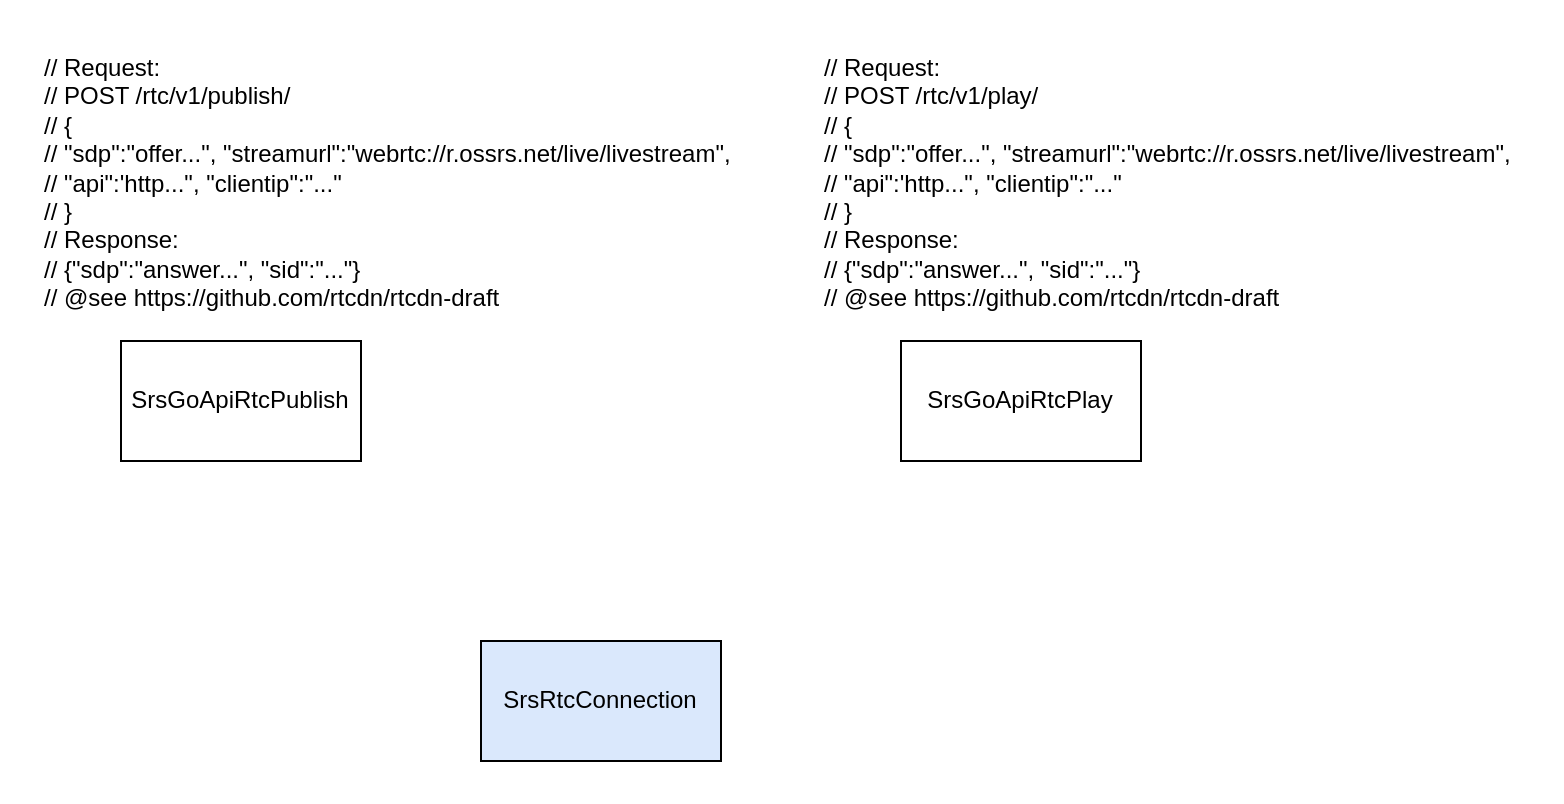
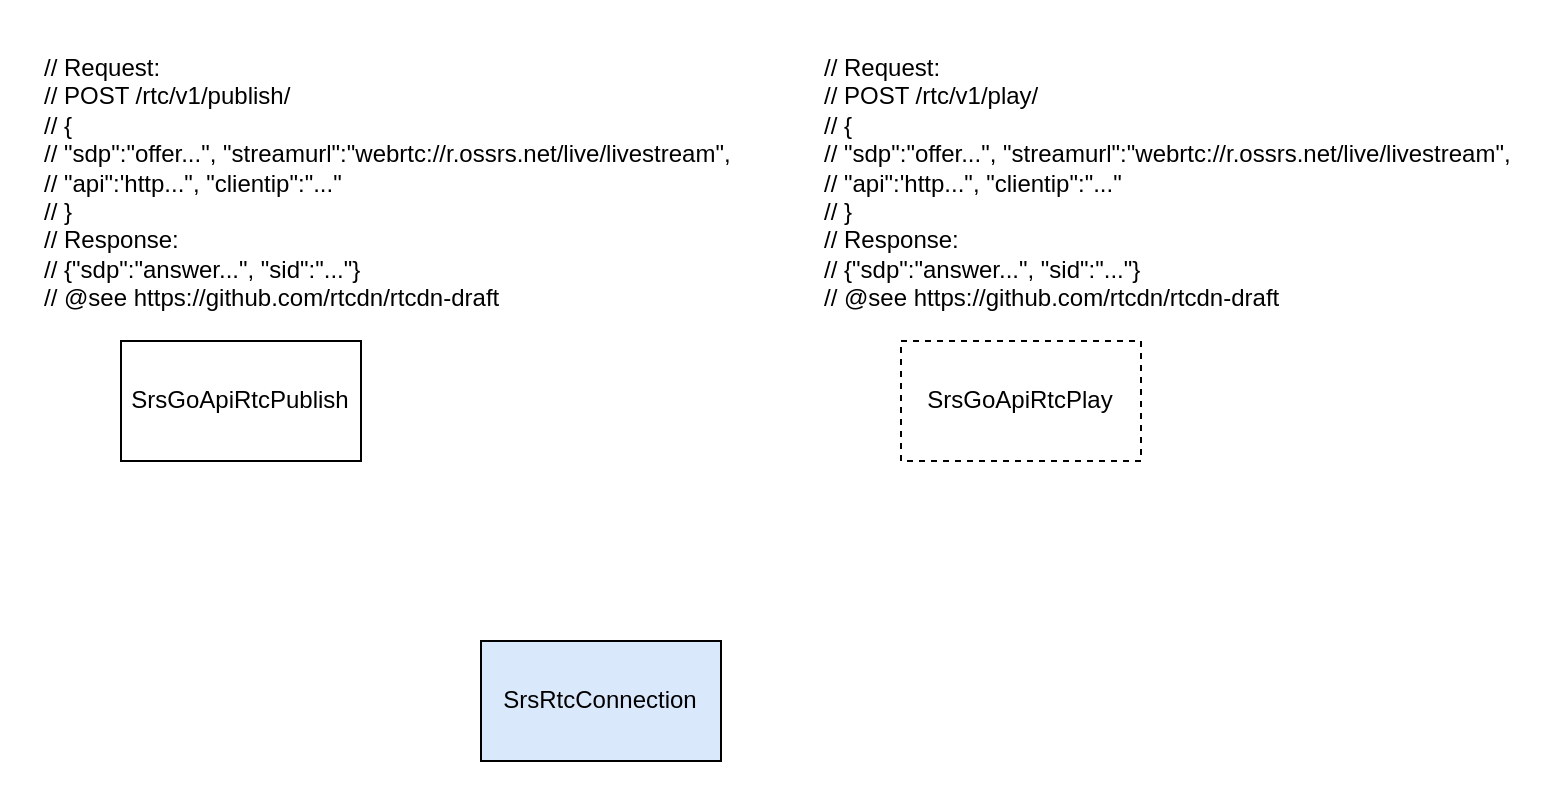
(1021, 401) -> (1021, 401)
